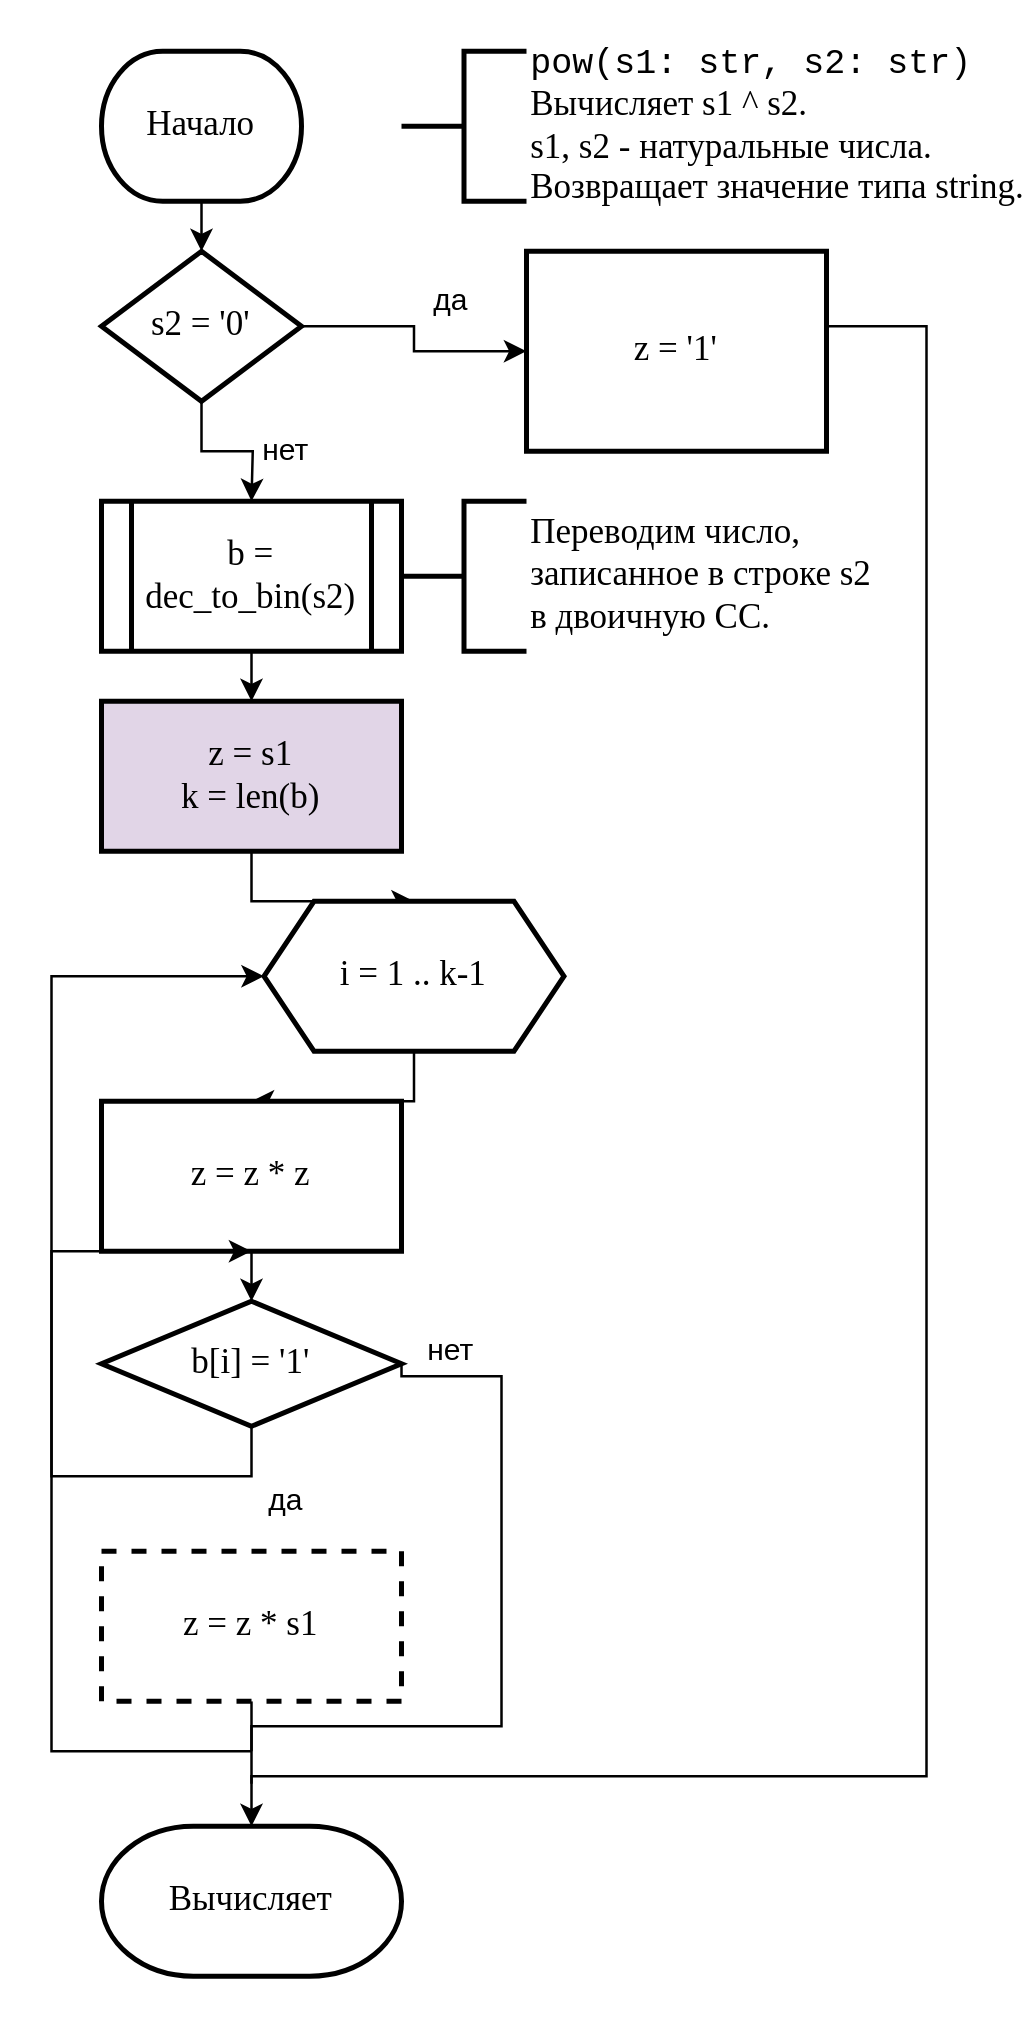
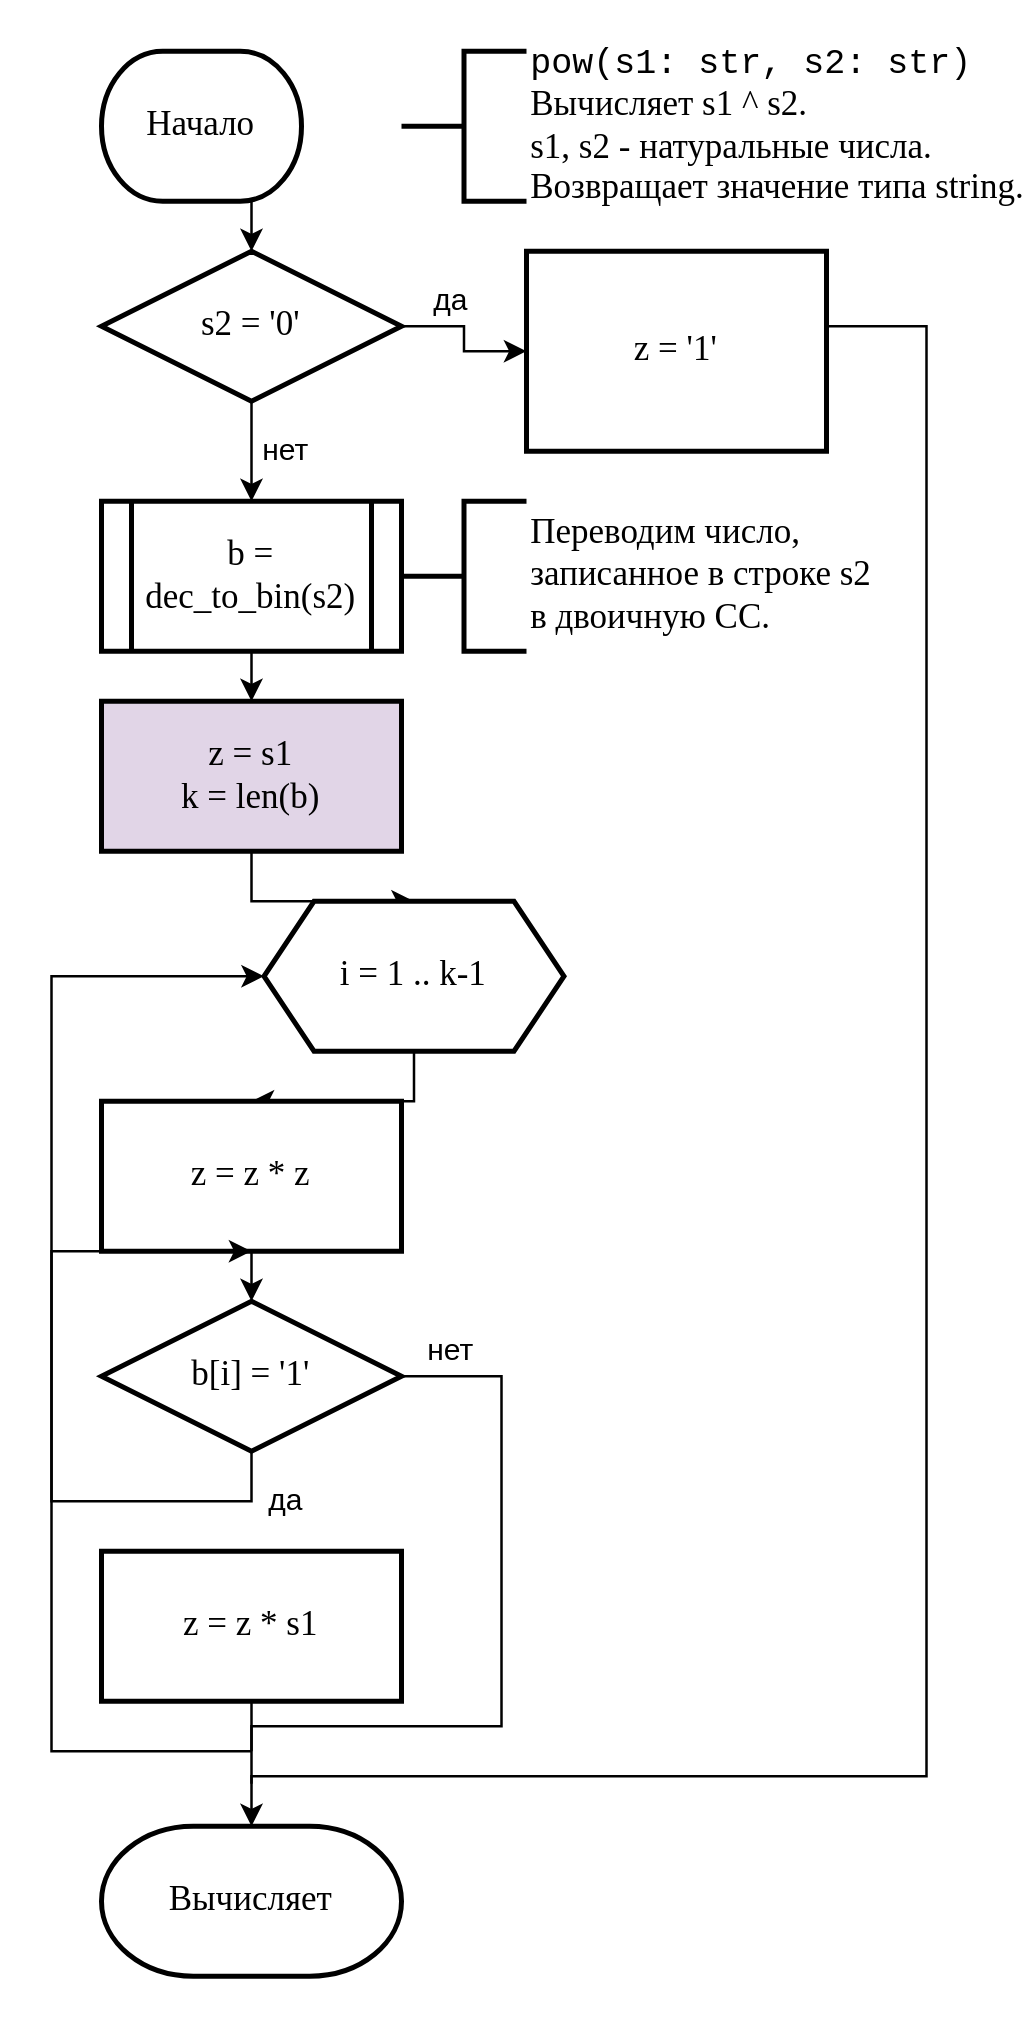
(201, 326) -> (251, 326)
(251, 1364) -> (251, 1376)
(251, 1626) -> (251, 1626)
